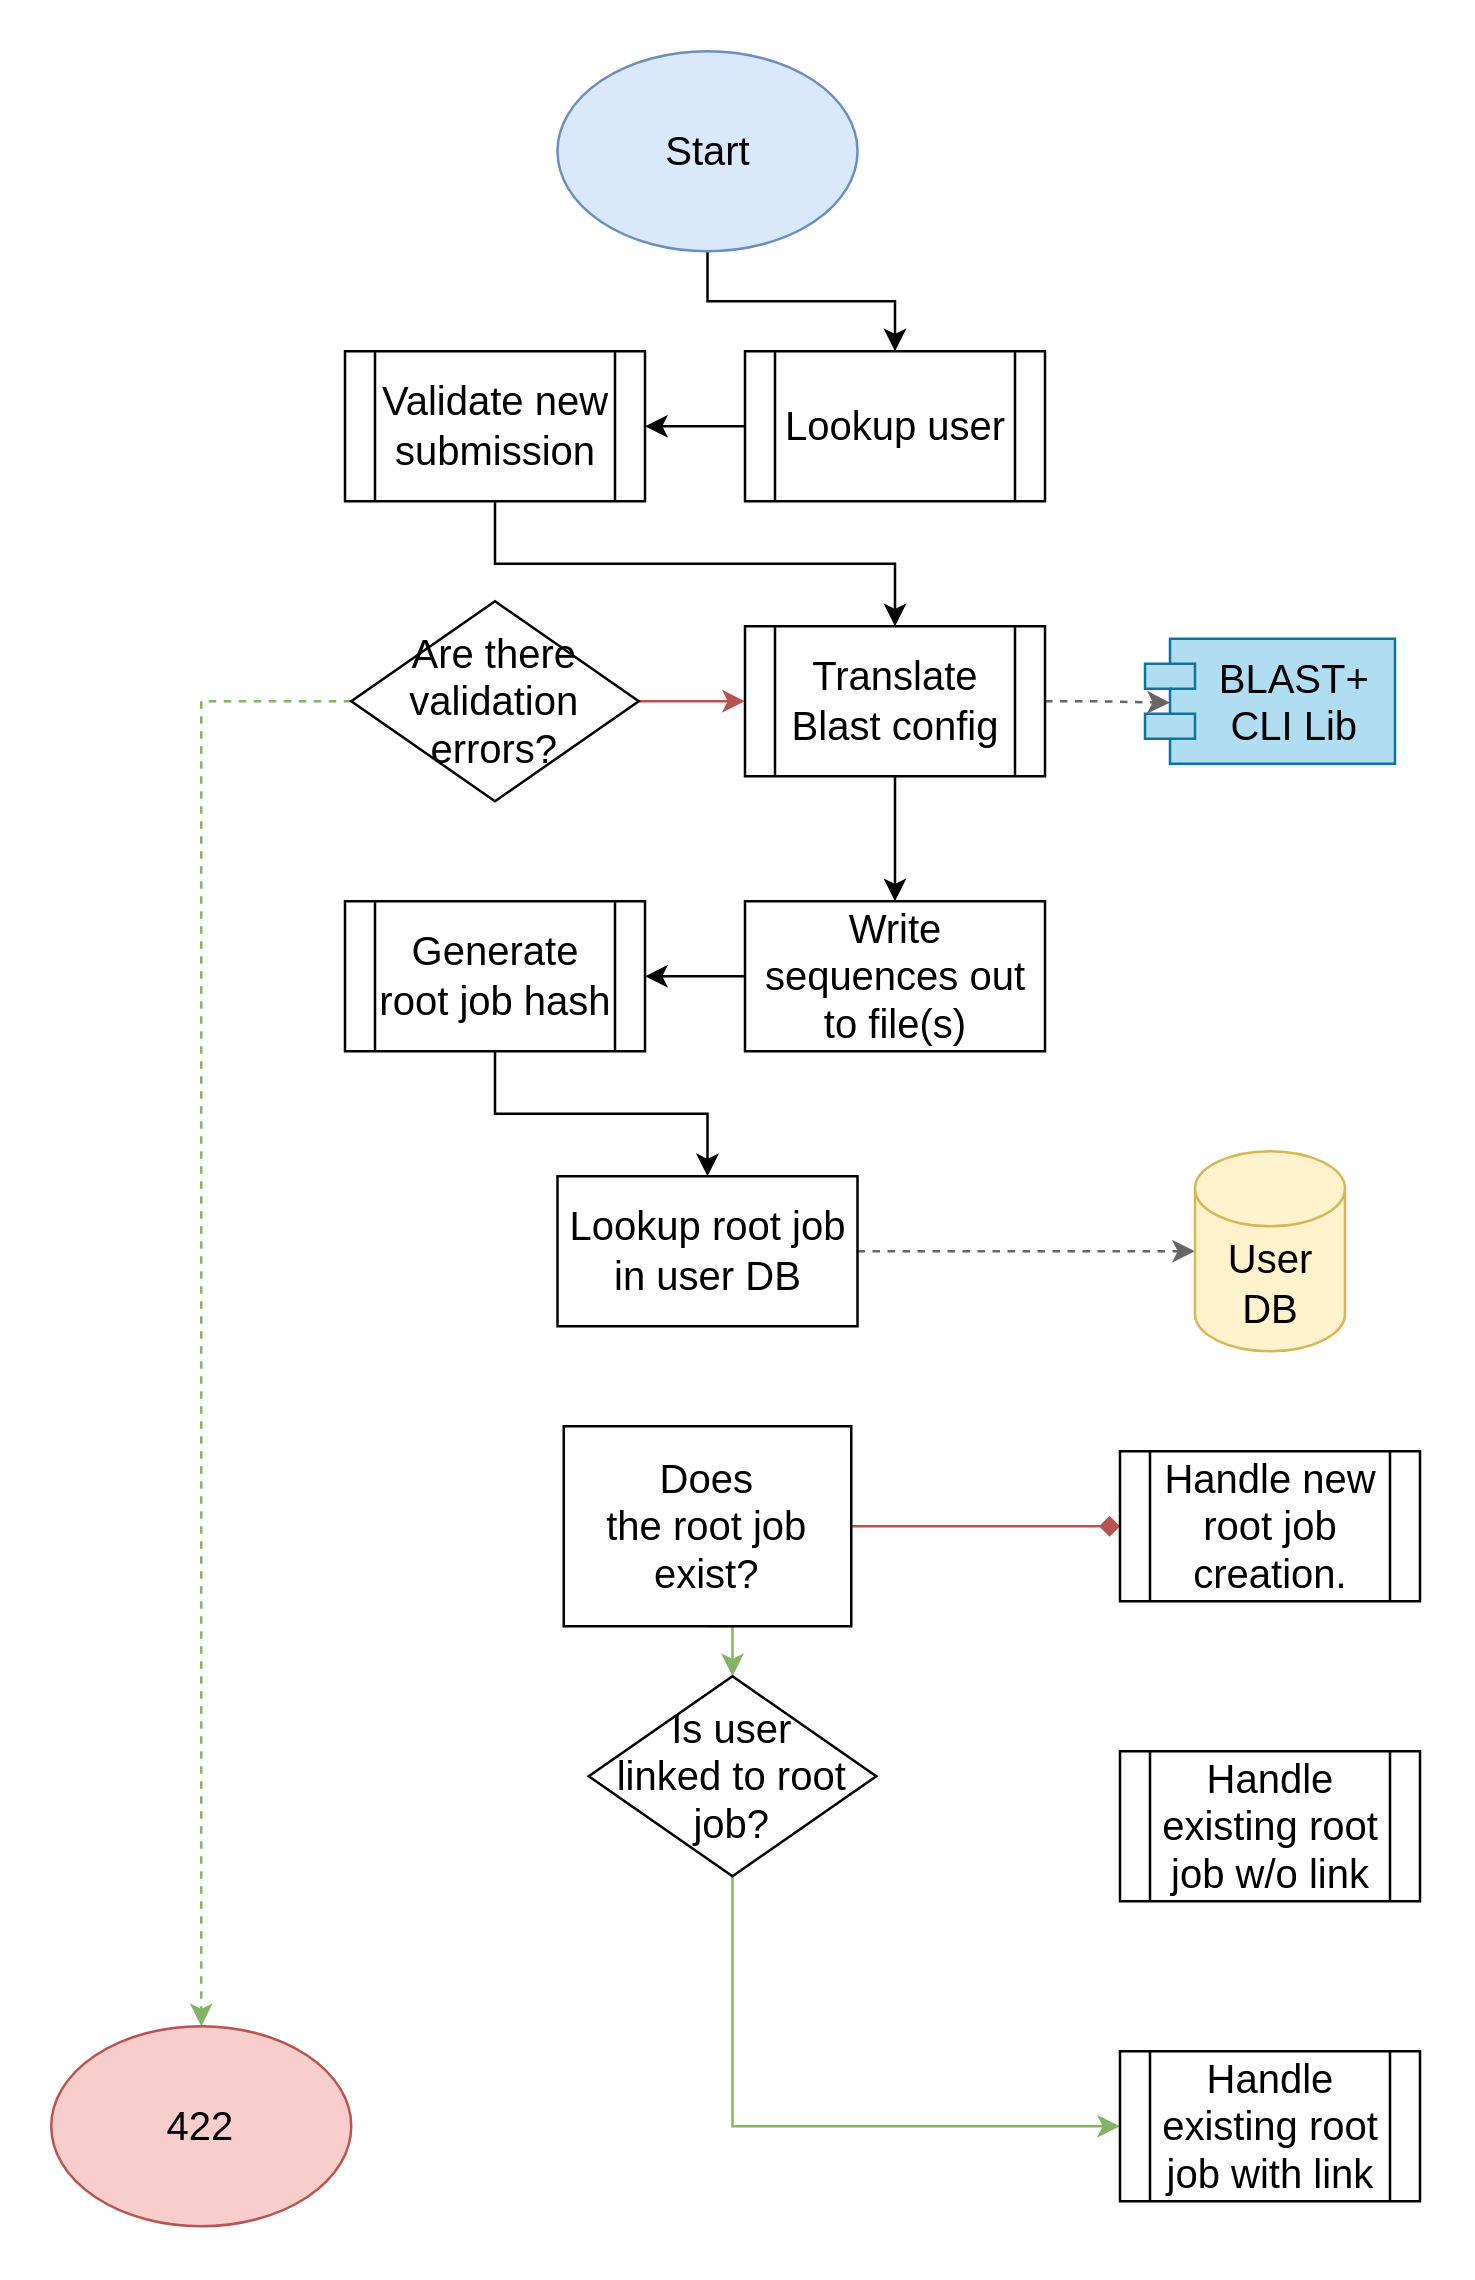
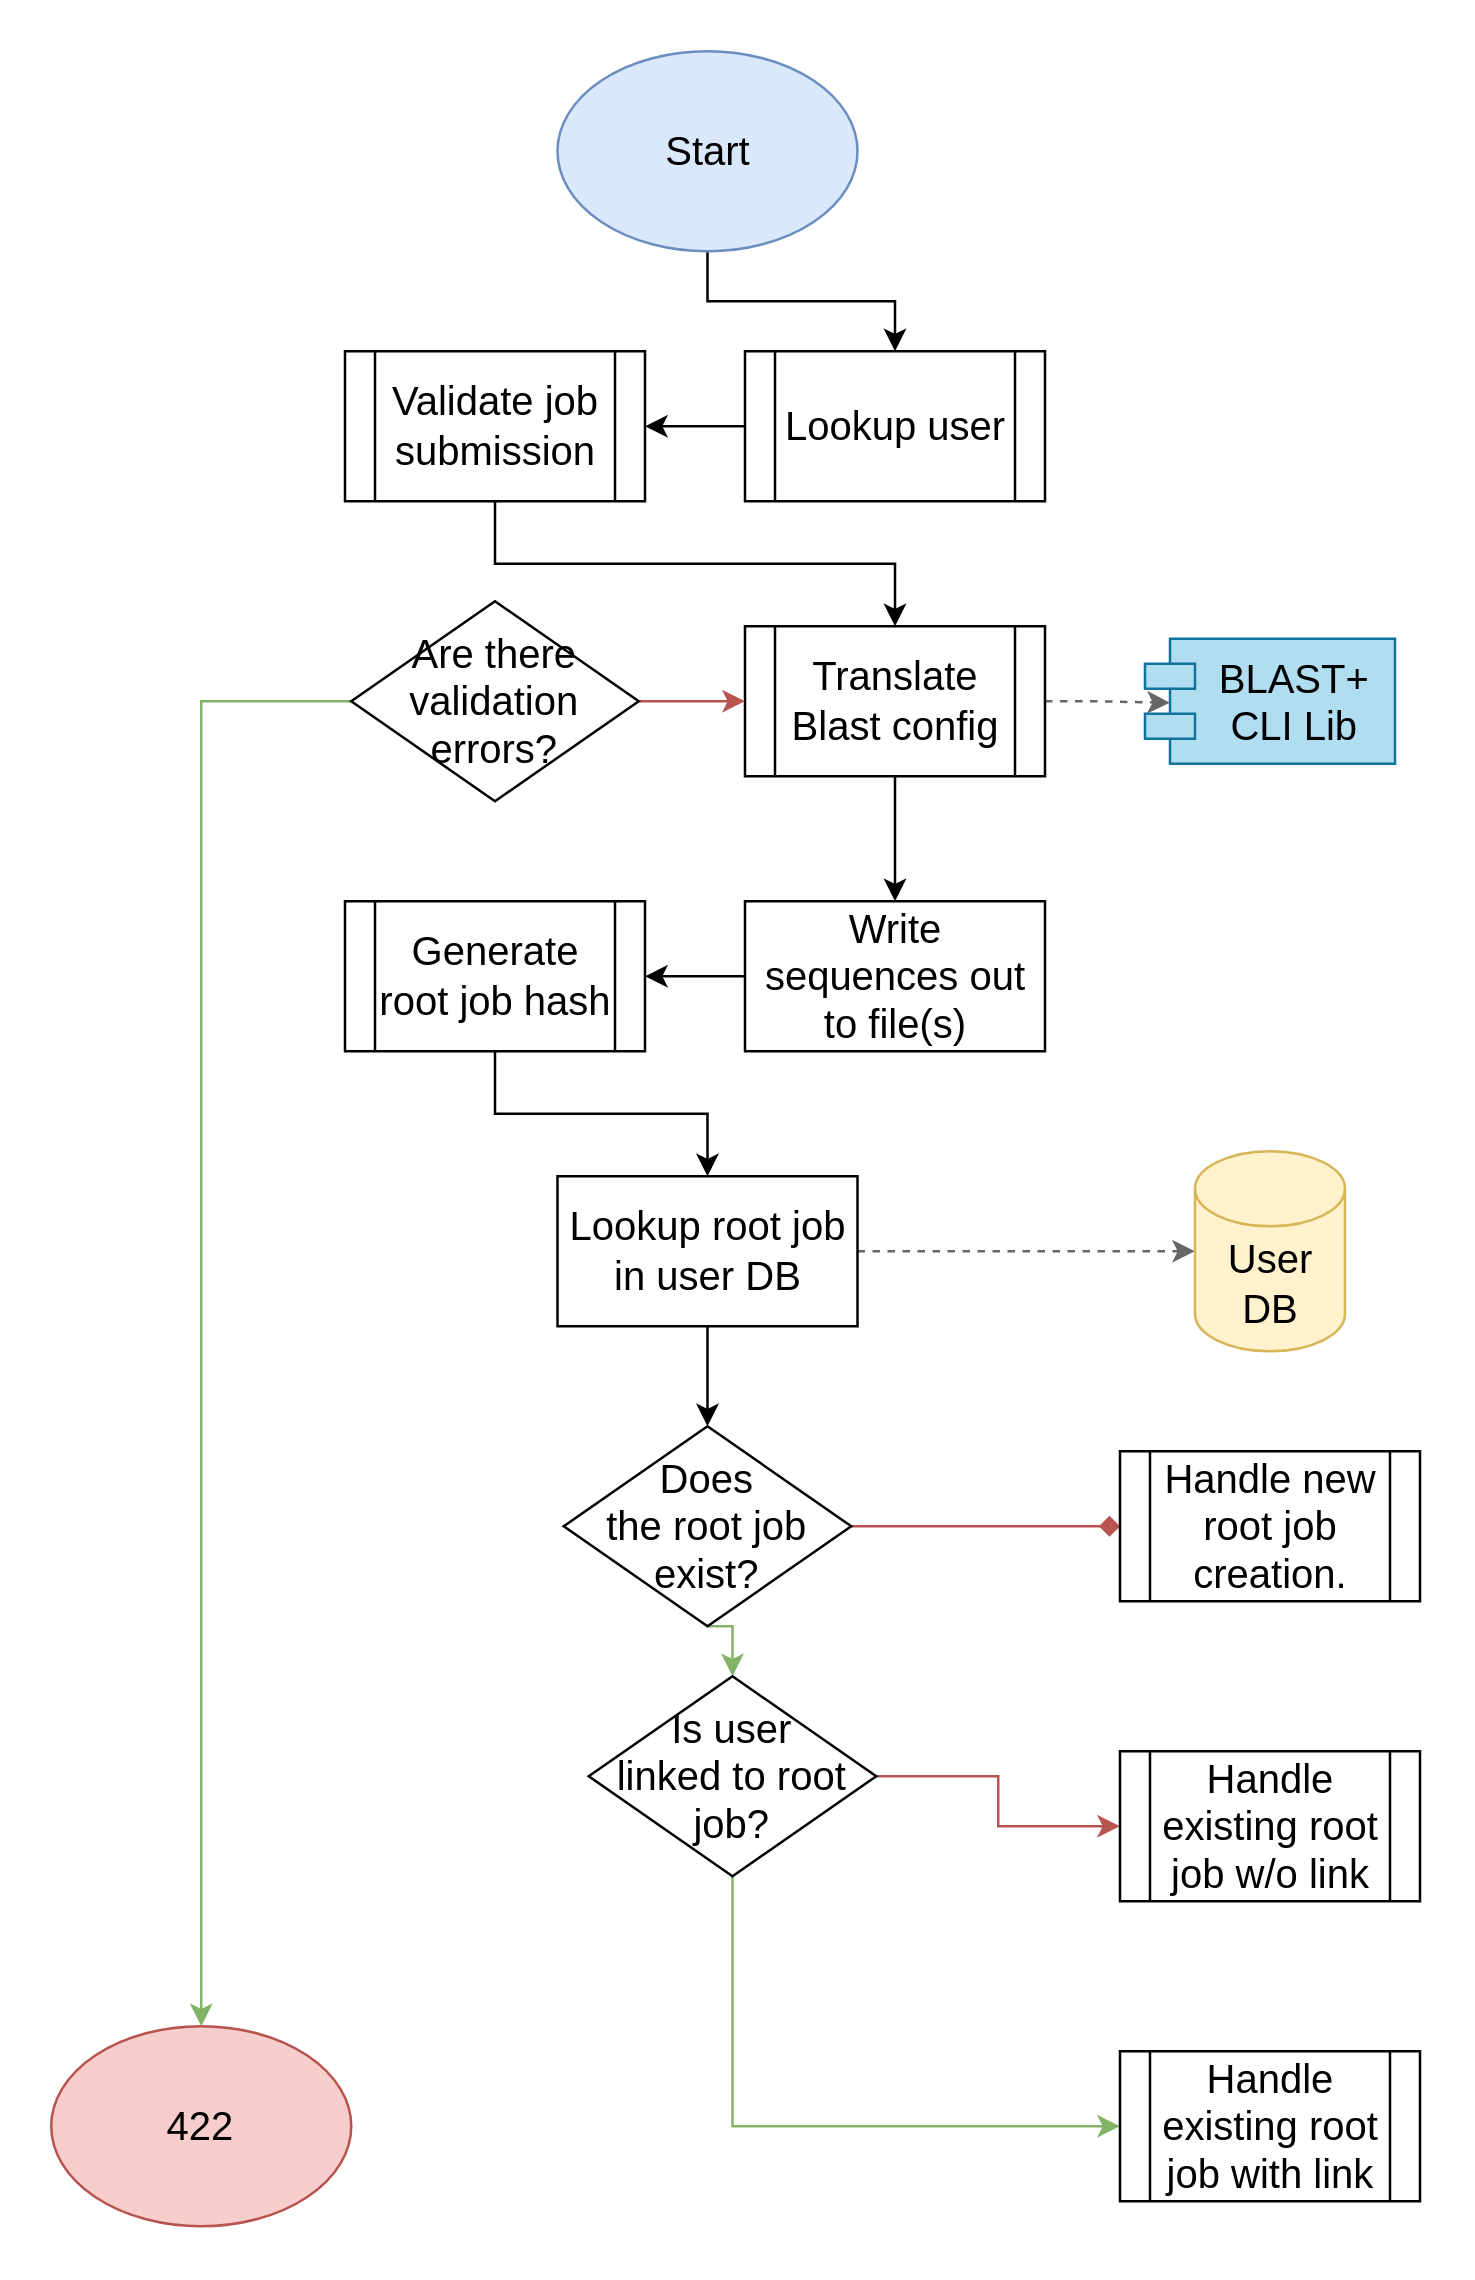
(496, 426) -> (496, 426)
(201, 1282) -> (201, 1282)
none -> (708, 1368)
(708, 1526) -> (708, 1526)
none -> (998, 1792)
